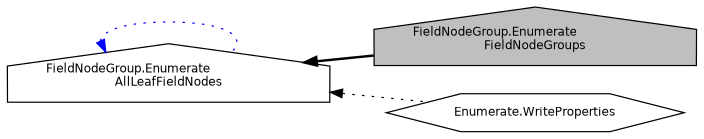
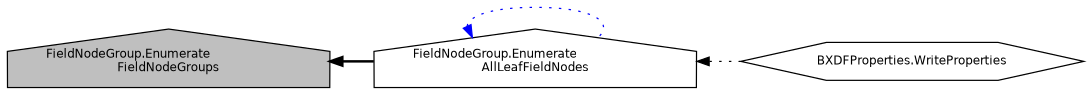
(345, 58) -> (358, 61)
(535, 113) -> (912, 61)
